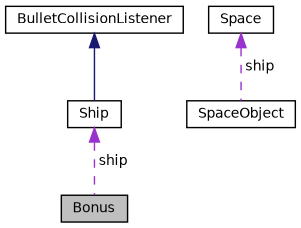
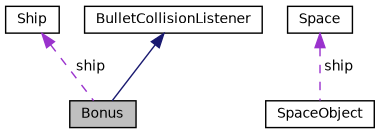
(94, 74) -> (134, 73)
